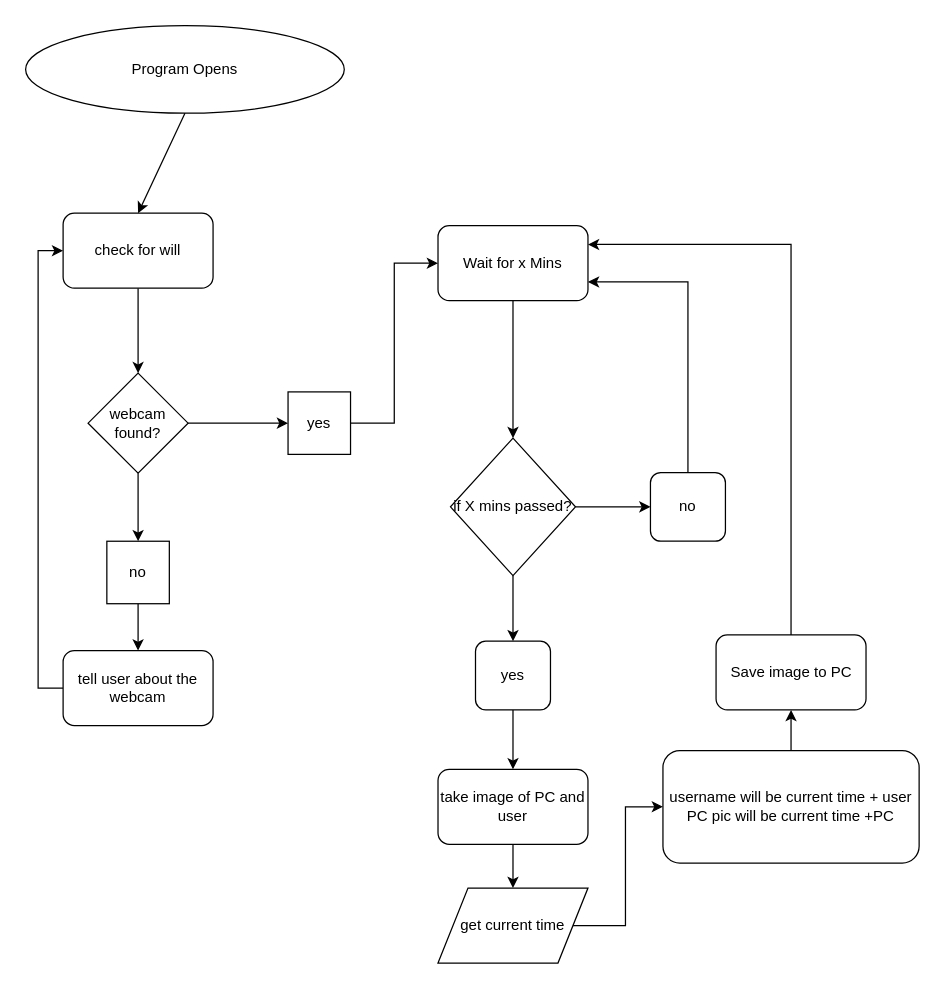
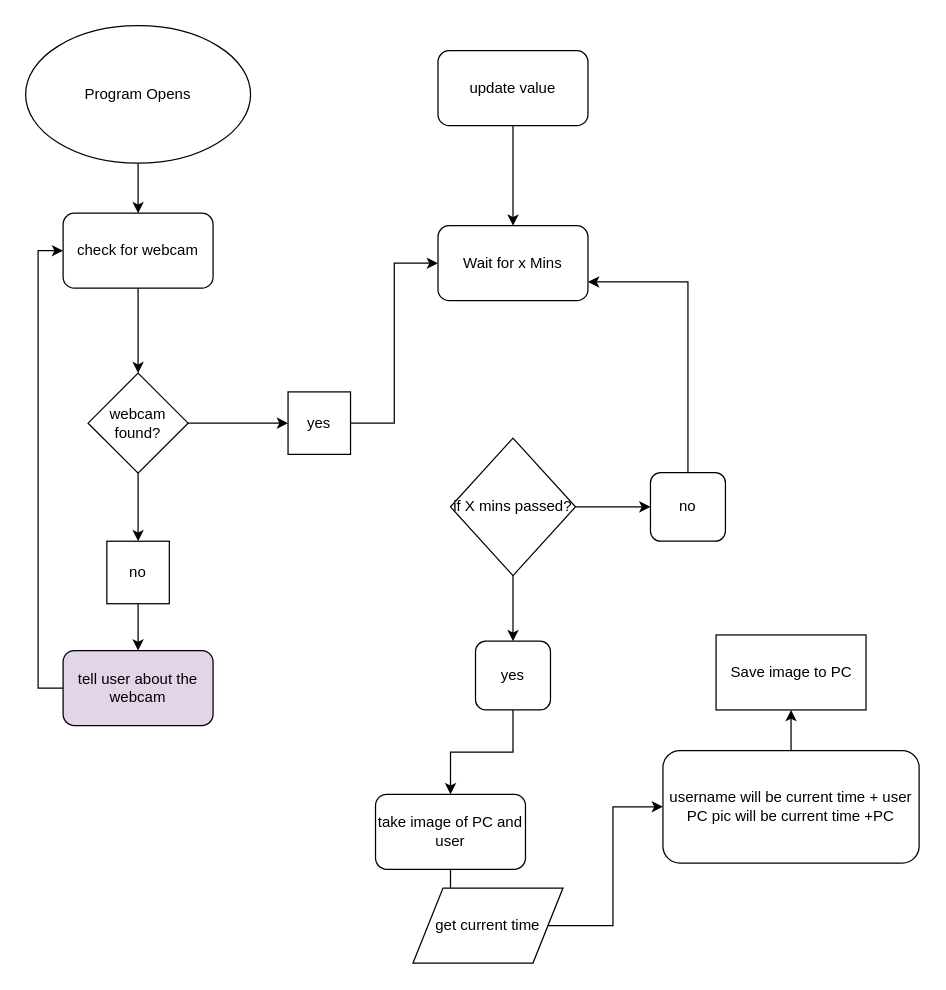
(185, 69) -> (138, 94)
none -> (513, 88)
none -> (513, 172)
(138, 251) -> (138, 251)
(791, 343) -> none
(513, 365) -> none
(791, 673) -> (791, 673)
(138, 688) -> (138, 688)
(513, 807) -> (451, 832)
(513, 926) -> (488, 926)
